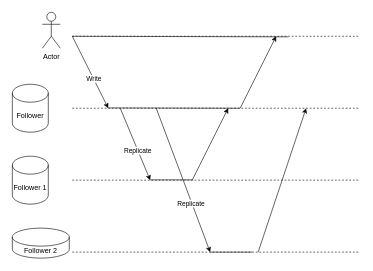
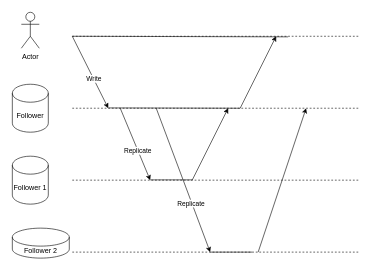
(51, 30) -> (30, 30)
